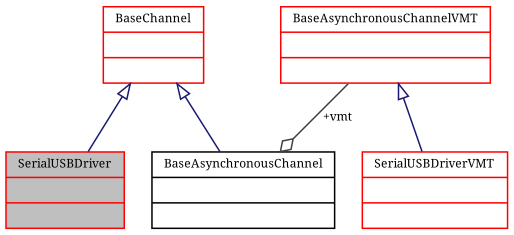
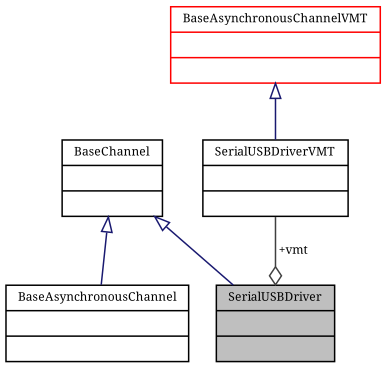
(153, 45) -> (112, 178)
(321, 111) -> none
(65, 190) -> (275, 323)
(435, 190) -> (275, 178)
none -> (275, 242)
